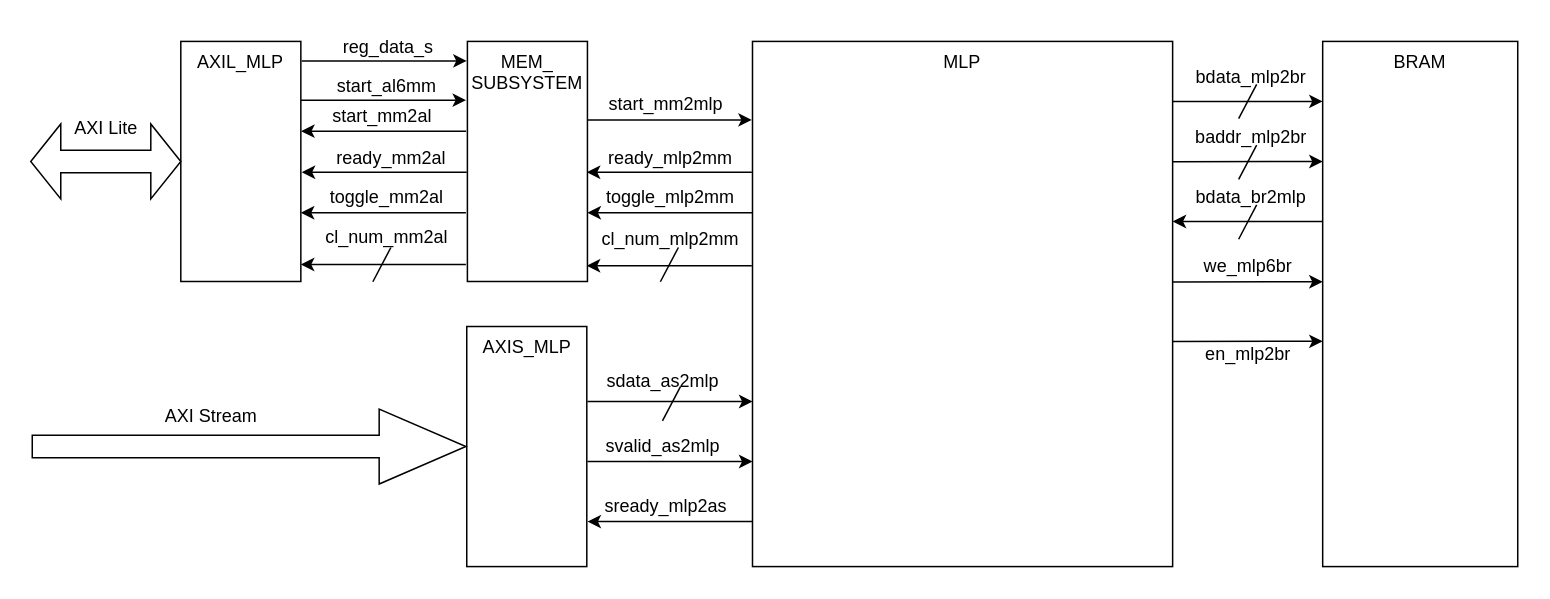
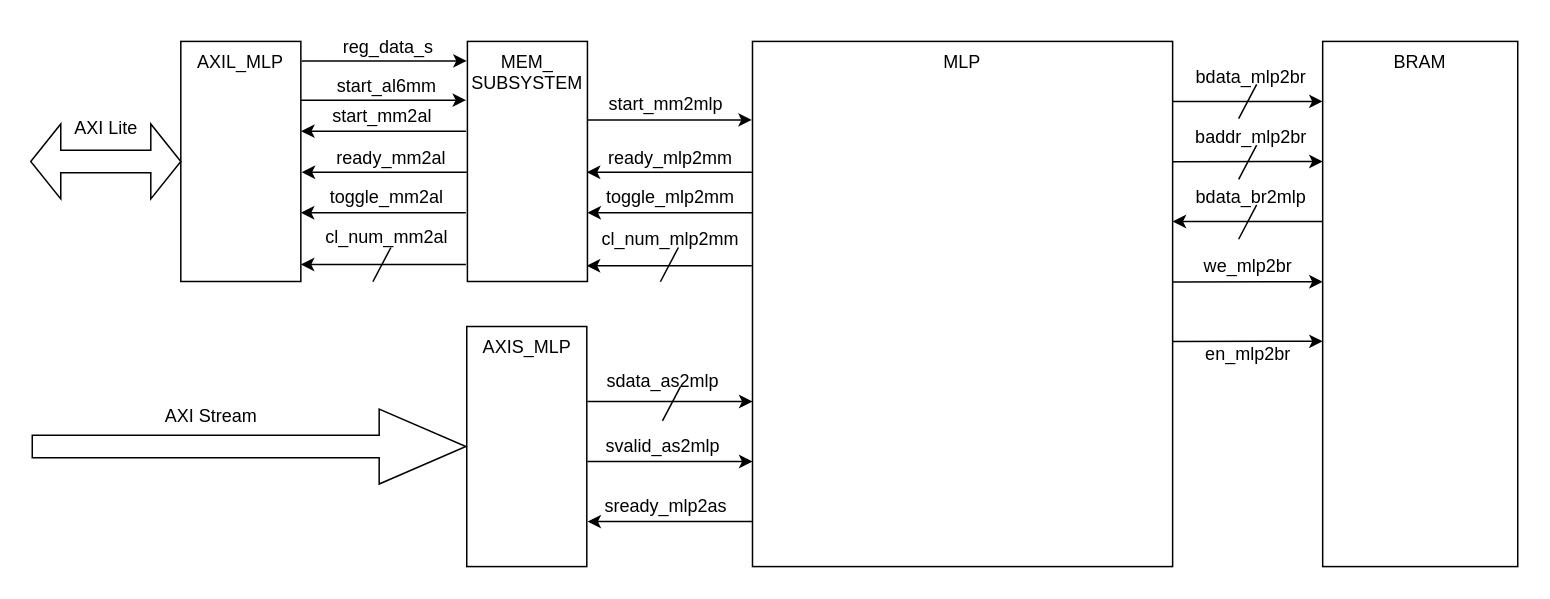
(1248, 266) -> (1248, 266)
